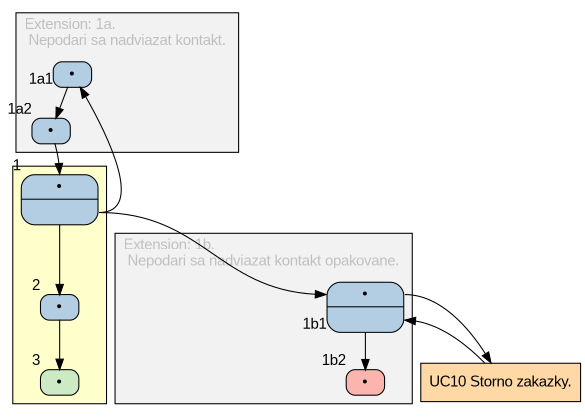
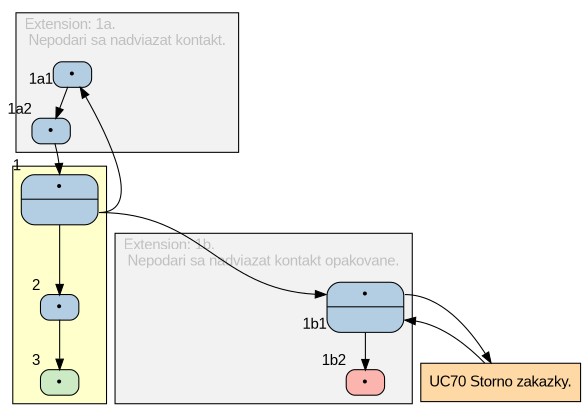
(501, 382) -> (501, 382)
